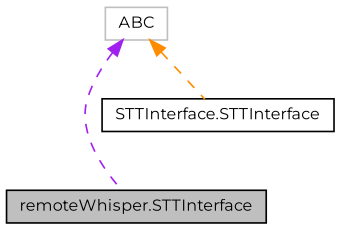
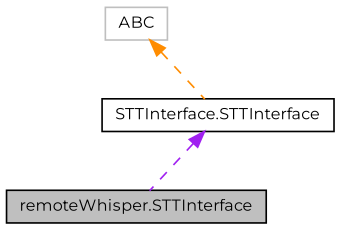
(86, 123) -> (172, 167)
